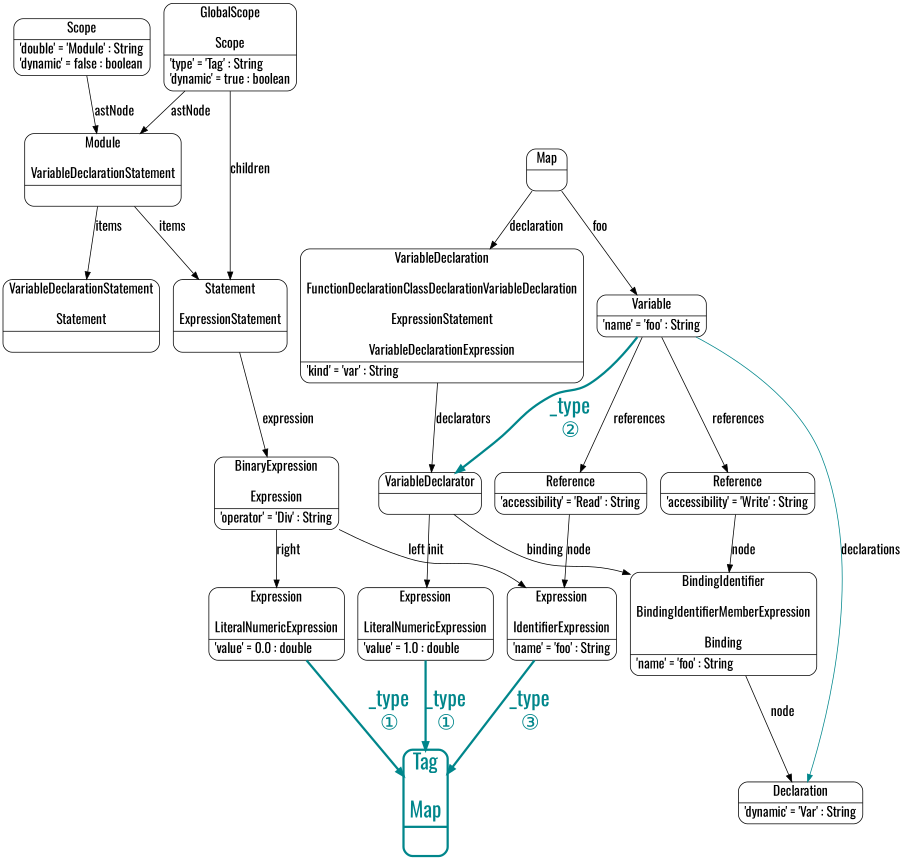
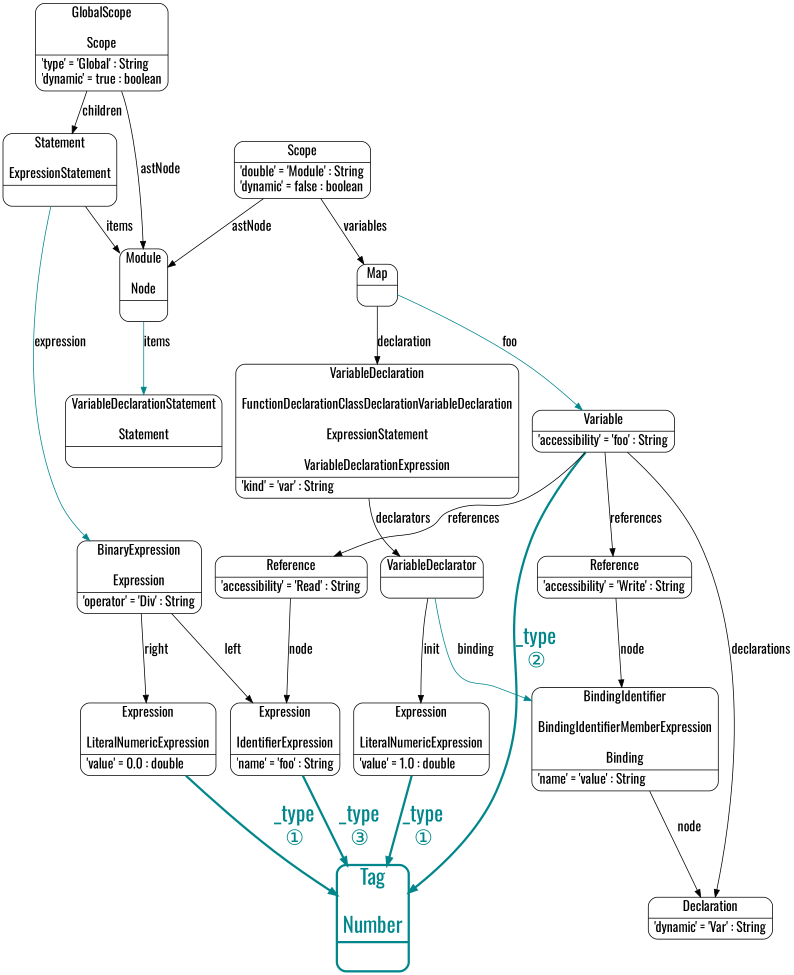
(217, 65) -> (95, 65)
(103, 174) -> (144, 289)
none -> (340, 228)
(93, 239) -> (144, 354)
(164, 240) -> (100, 227)
(597, 240) -> (492, 343)
(652, 326) -> (603, 441)
(548, 398) -> (516, 678)
(252, 401) -> (34, 376)
(838, 528) -> (730, 656)
(532, 560) -> (455, 671)
(685, 664) -> (592, 780)
(426, 811) -> (373, 926)
